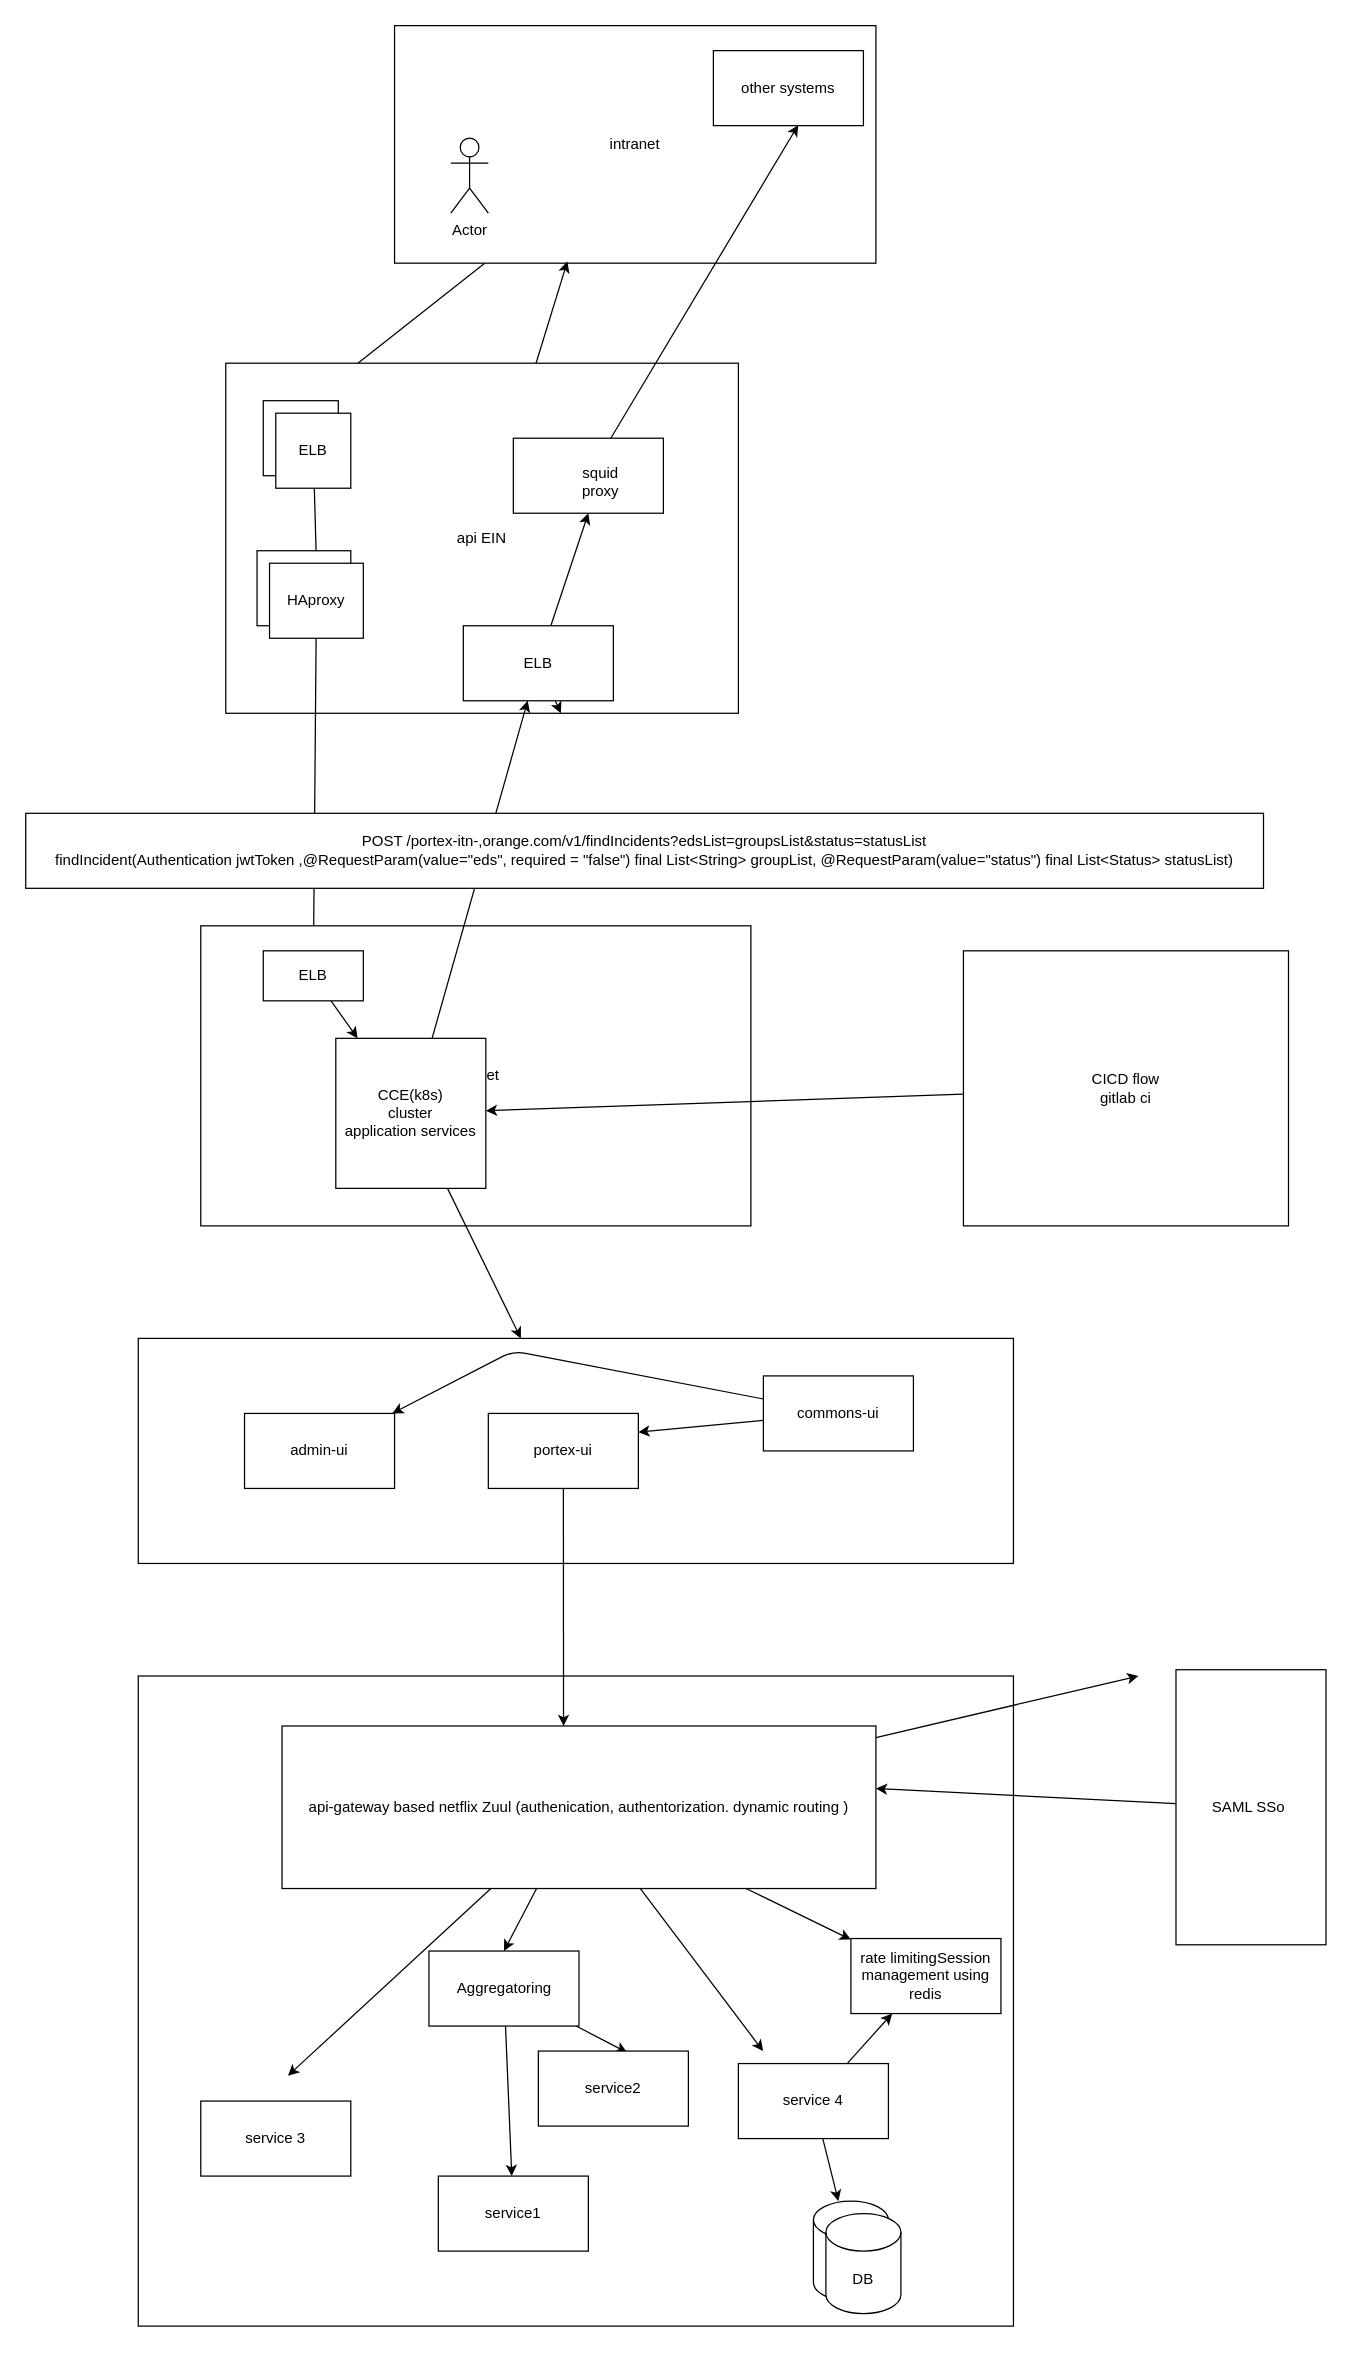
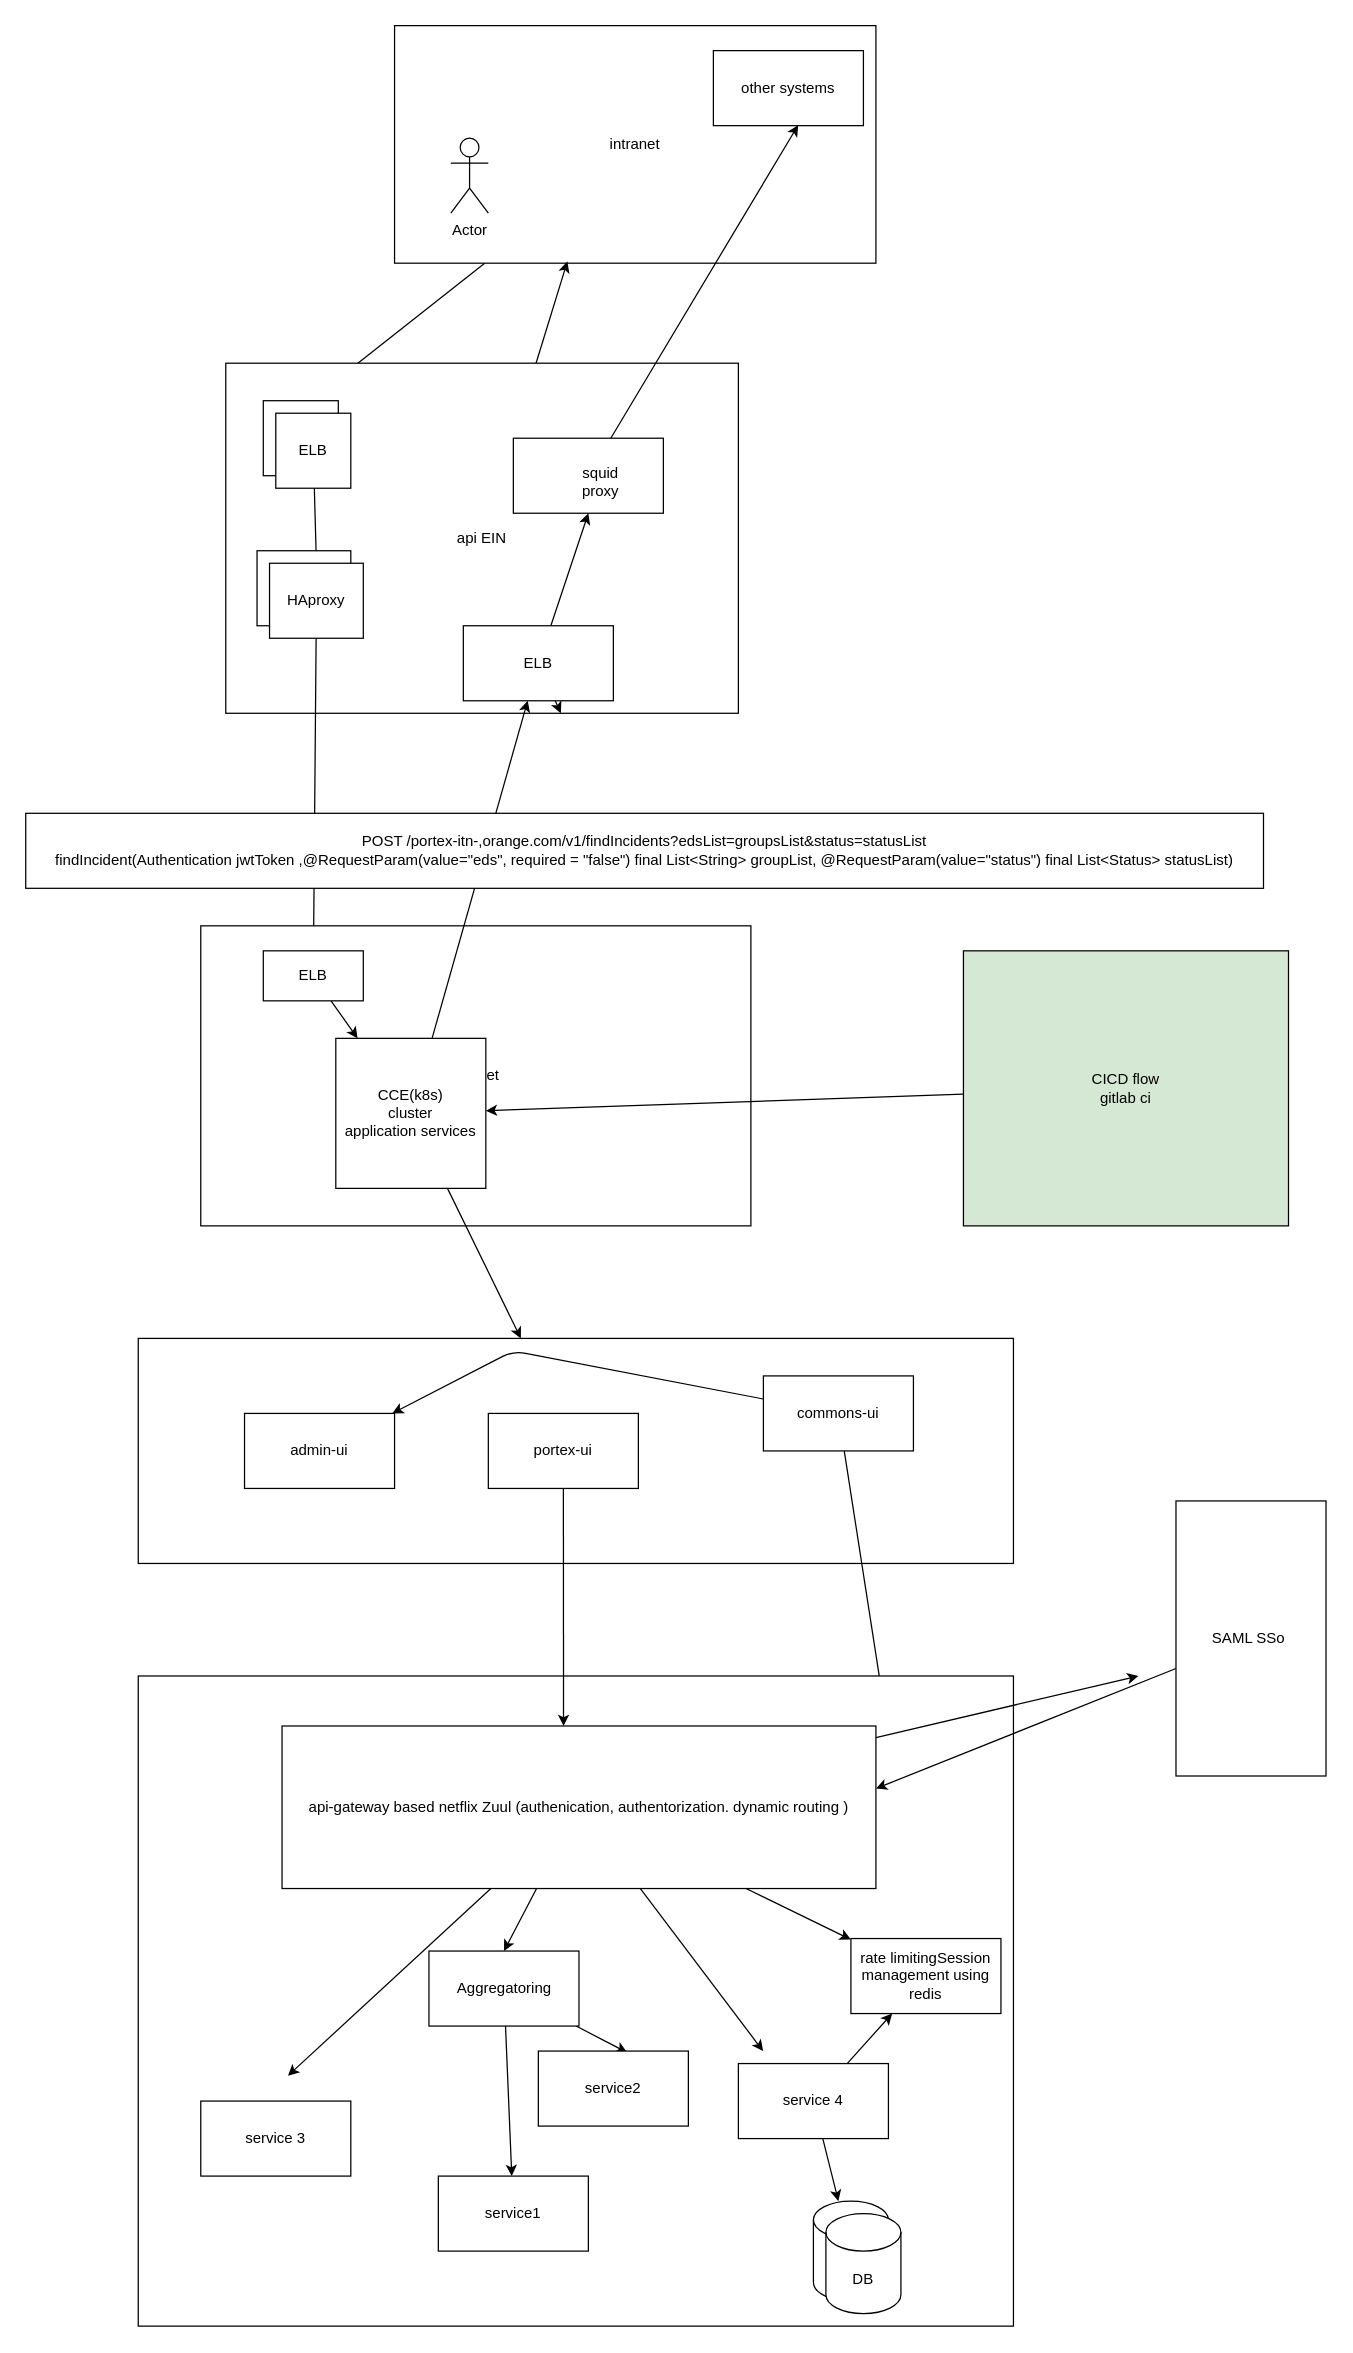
(1126, 1088) -> (1126, 1088)
(705, 1426) -> (861, 1563)
(1251, 1807) -> (1251, 1638)
